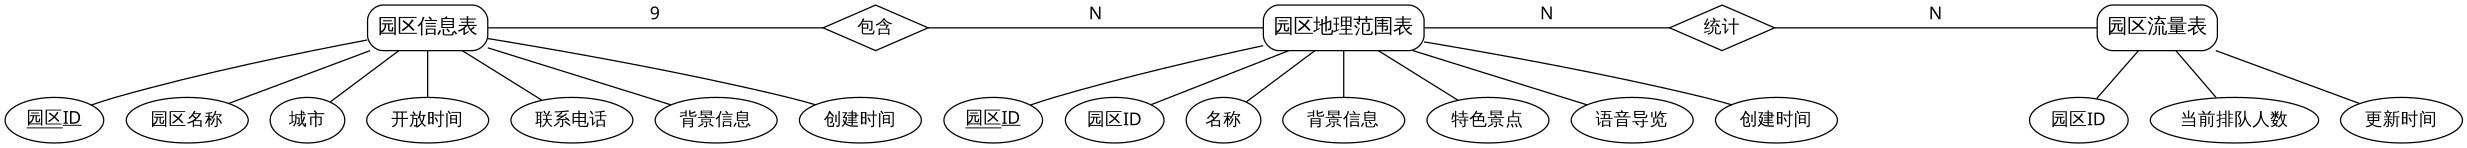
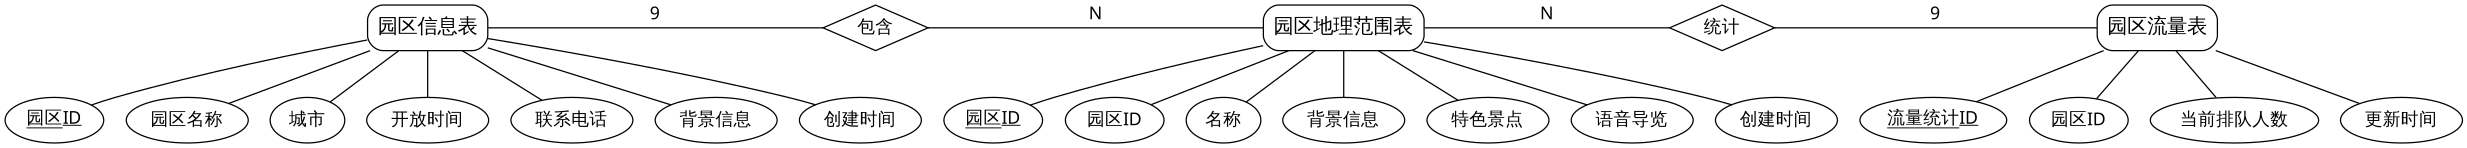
(1936, 15) -> (1936, 15)
none -> (1933, 120)
